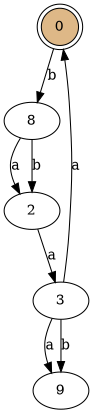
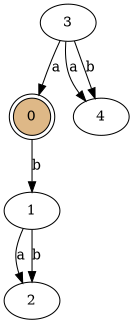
(32, 121) -> (32, 211)
(45, 251) -> none
(61, 391) -> (101, 117)
